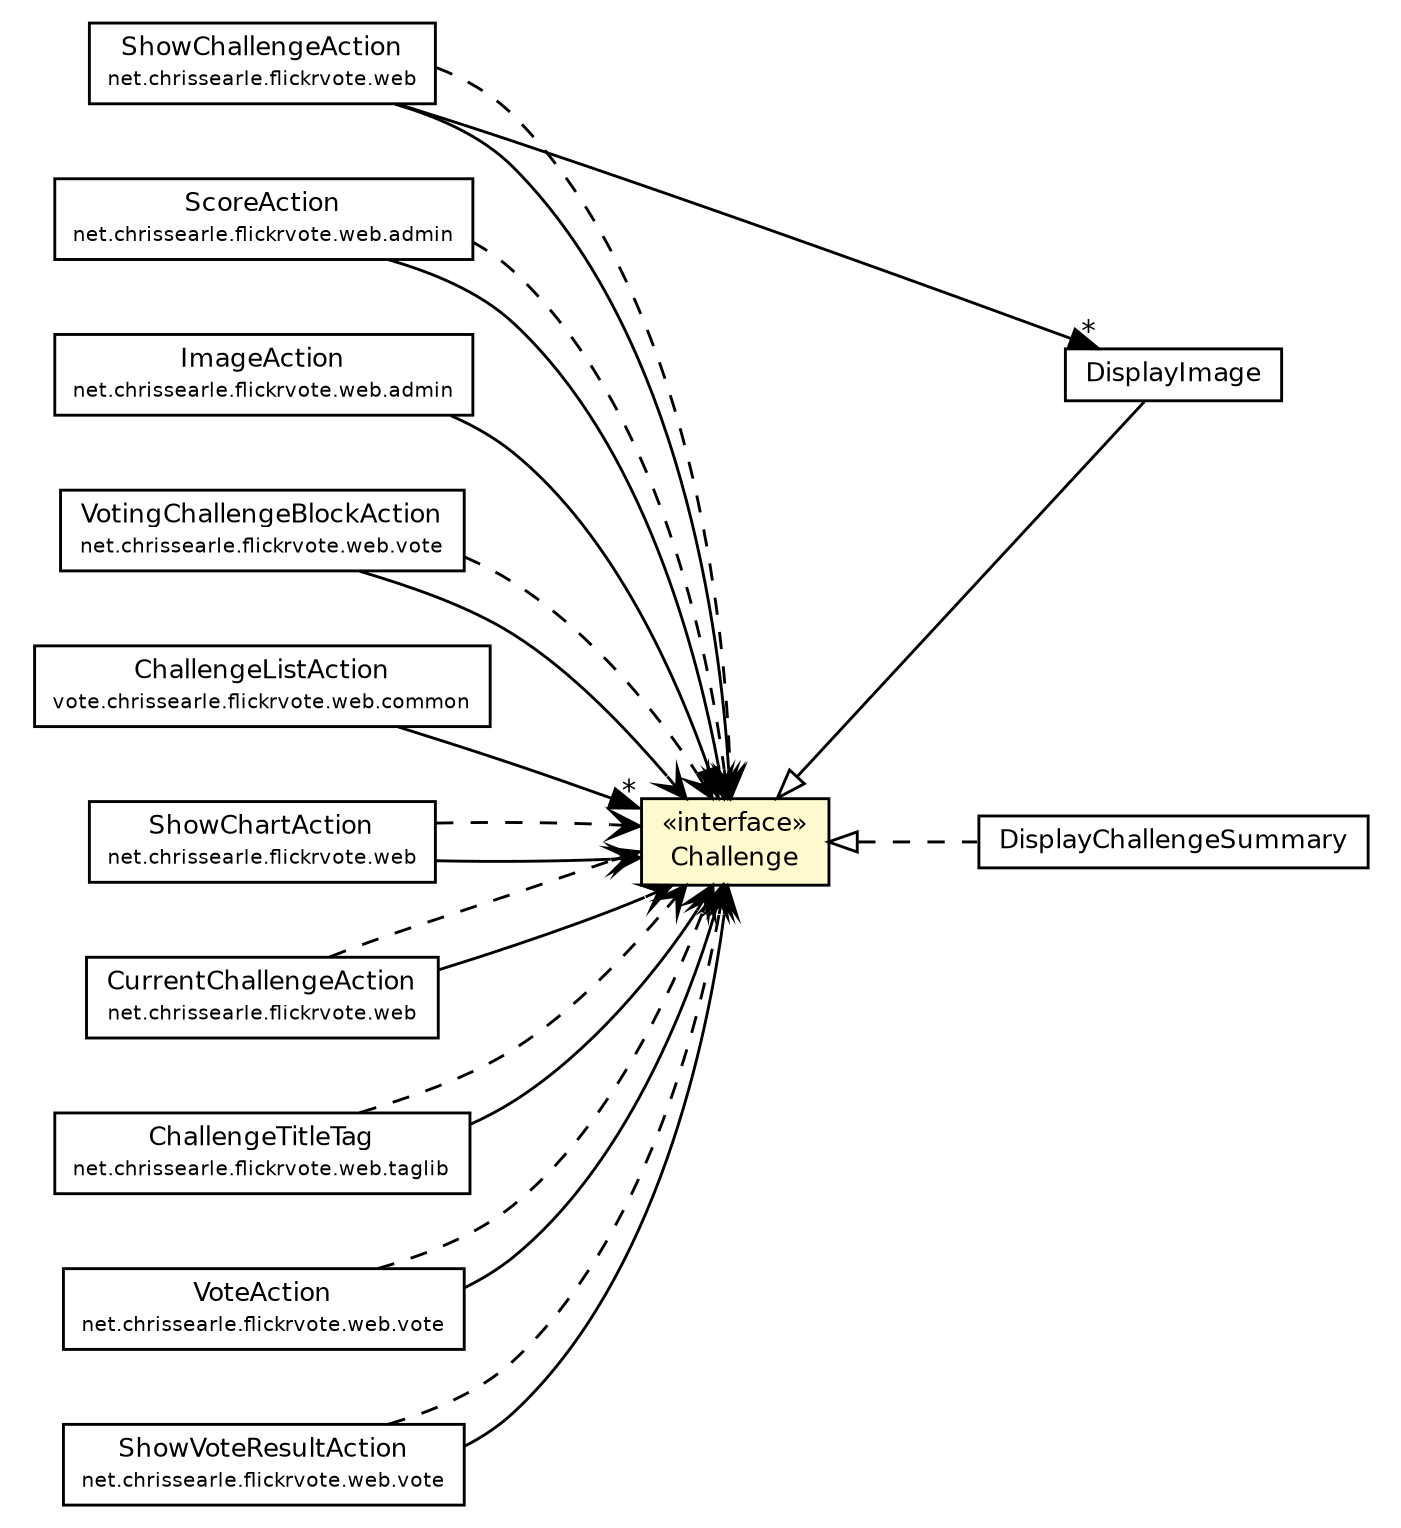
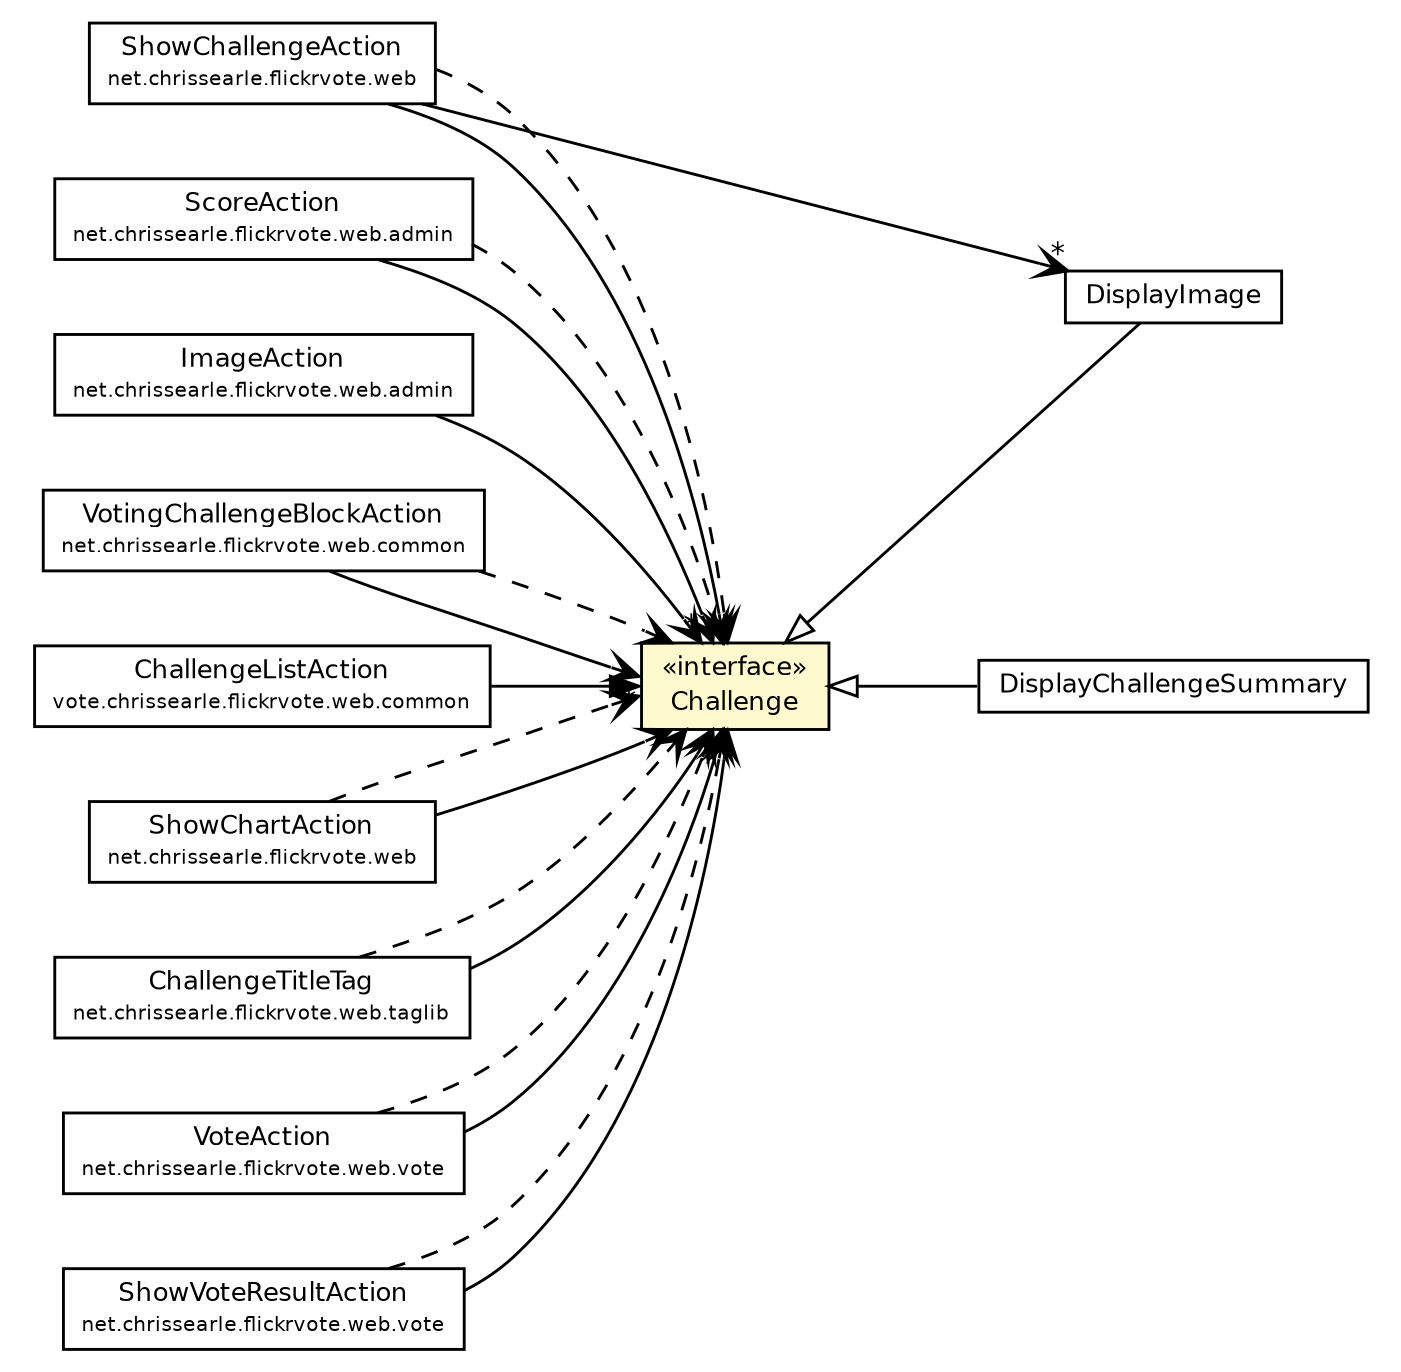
(736, 218) -> (731, 184)
(262, 546) -> (264, 546)
(612, 567) -> (574, 499)
(918, 842) -> (918, 686)
(262, 998) -> none
